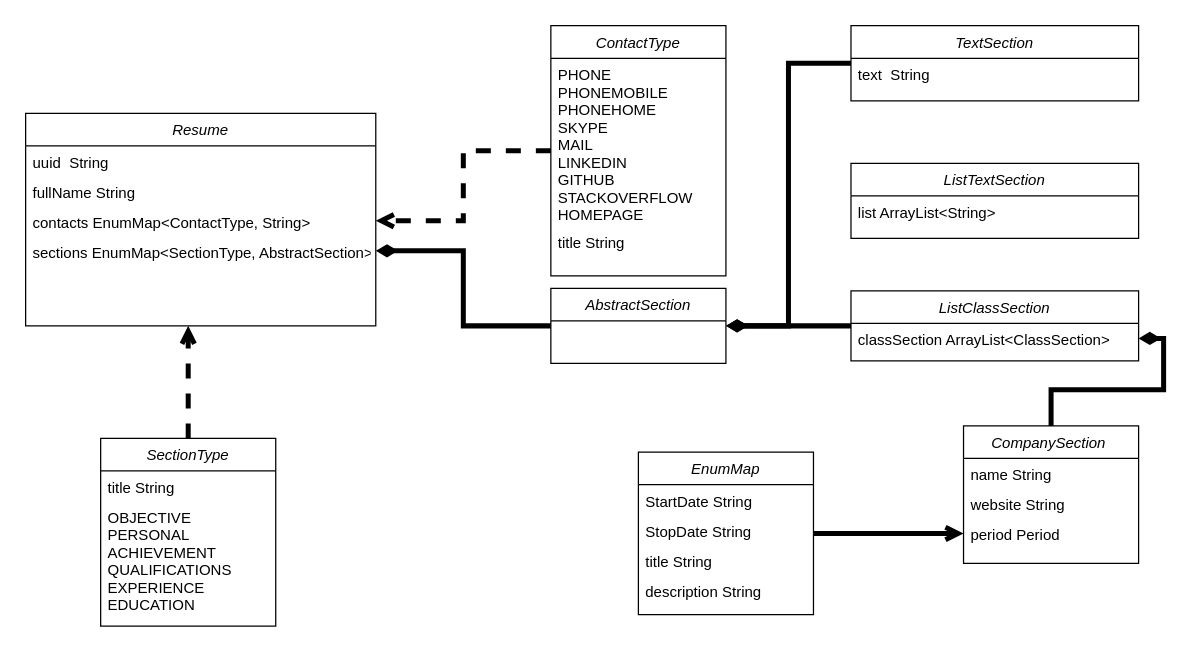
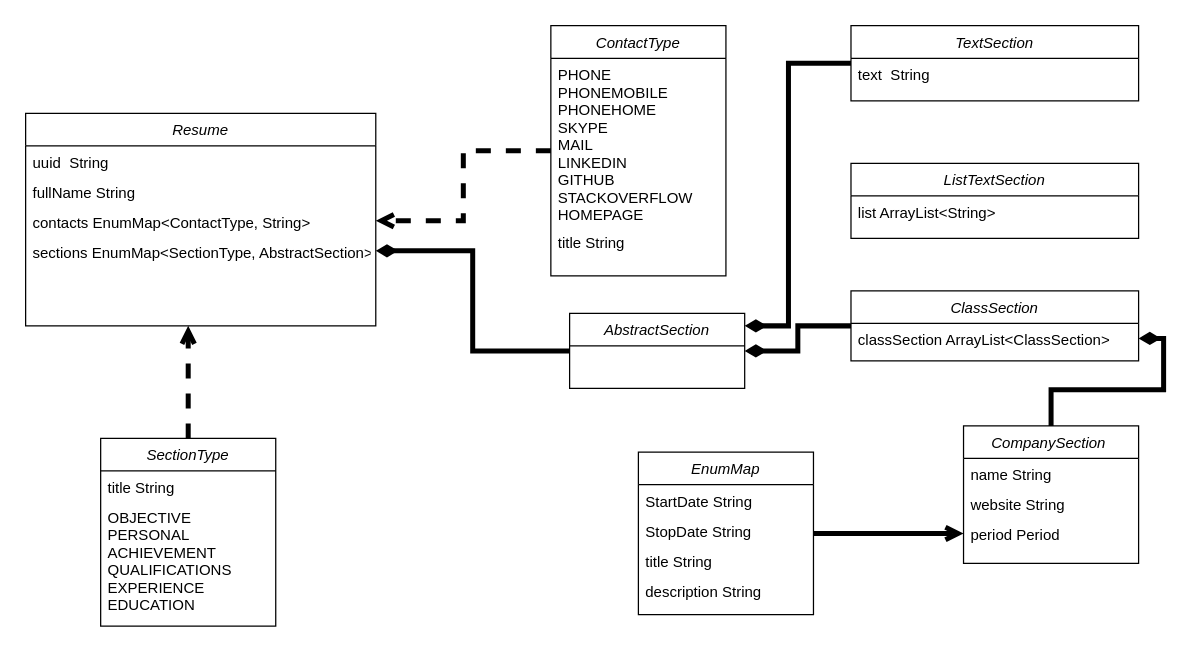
(994, 308) -> (994, 308)
(638, 326) -> (657, 351)
